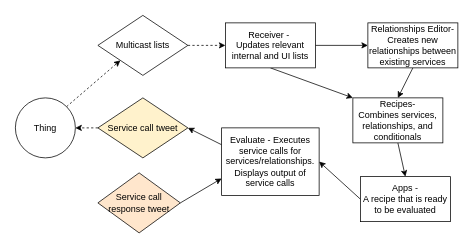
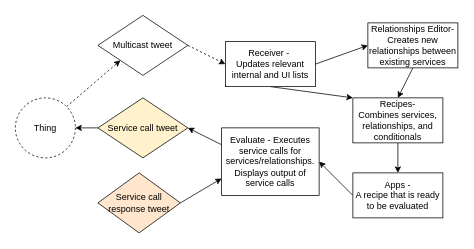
(143, 45) -> (143, 45)
(270, 45) -> (270, 64)
(45, 128) -> (45, 128)
(88, 128) -> (88, 128)
(405, 199) -> (398, 195)
